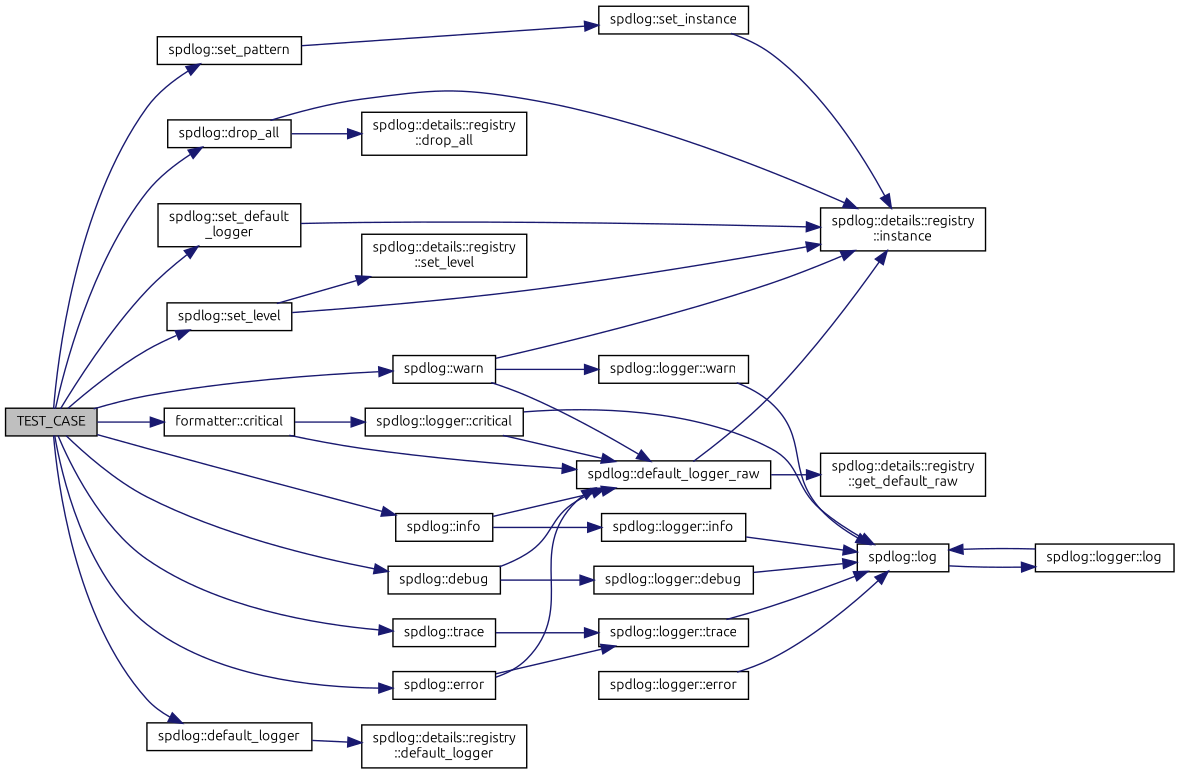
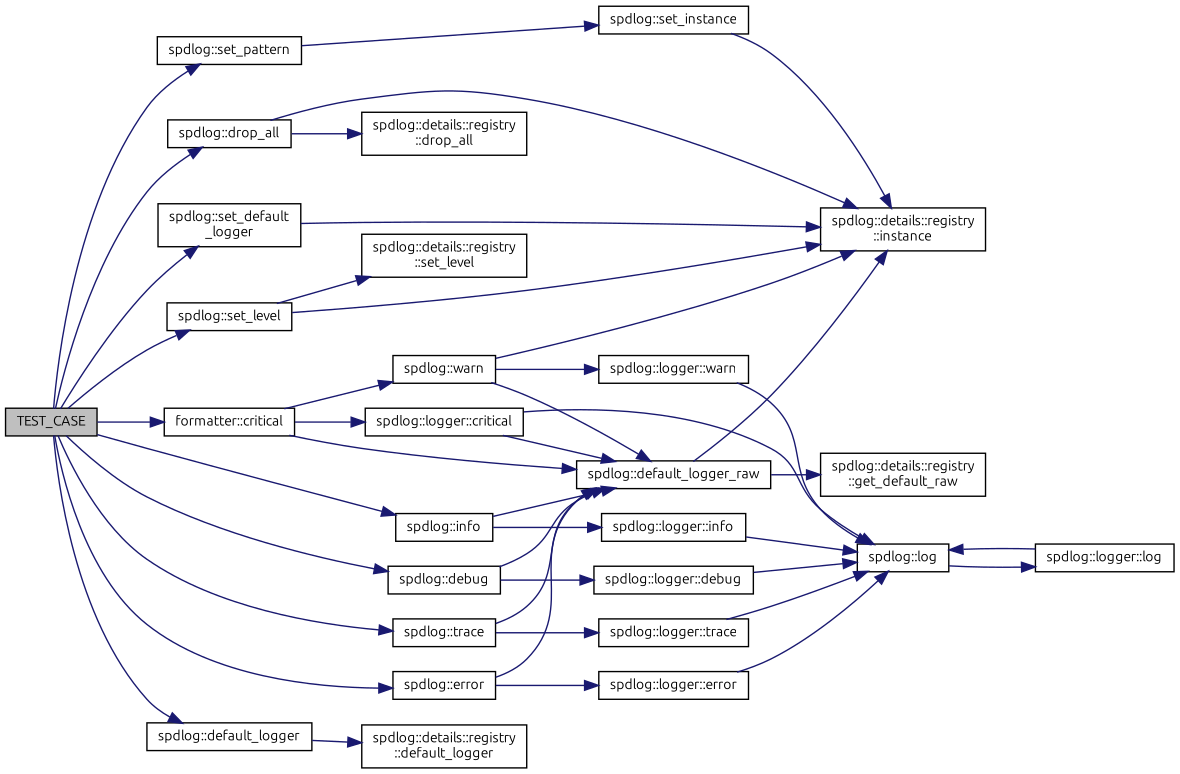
(235, 383) -> (332, 397)
none -> (541, 589)
(549, 661) -> (540, 685)
